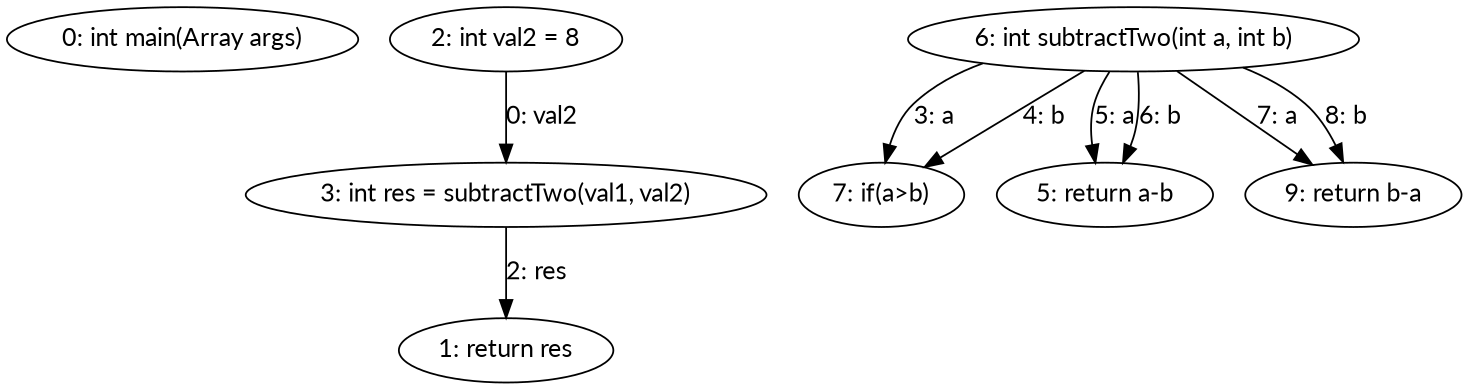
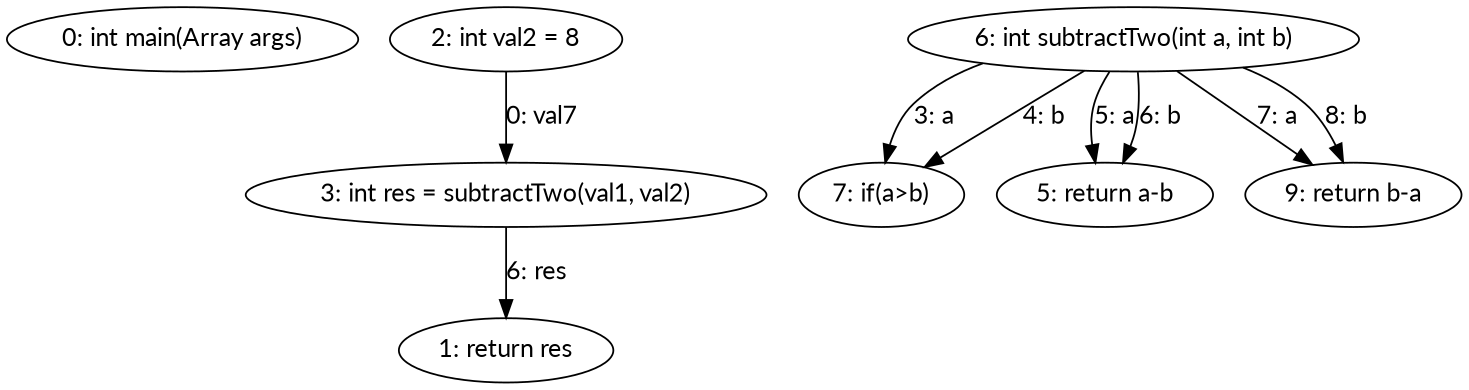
(542, 117) -> (542, 117)
(537, 273) -> (537, 273)
